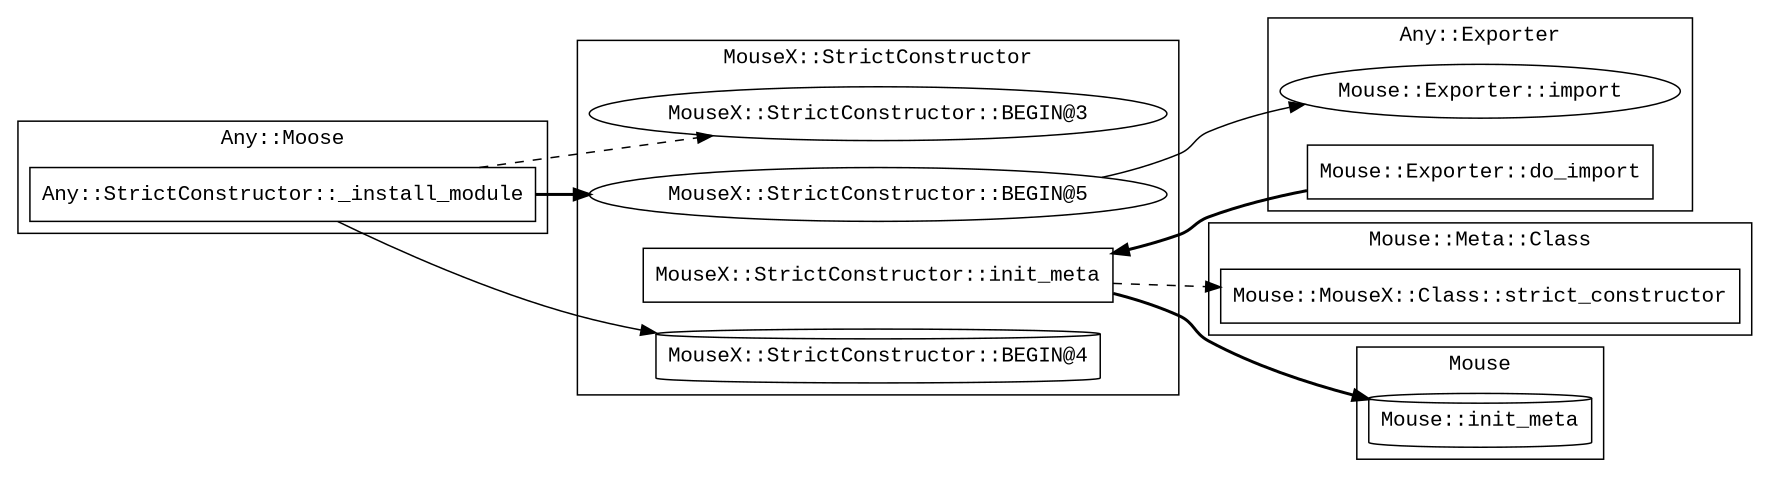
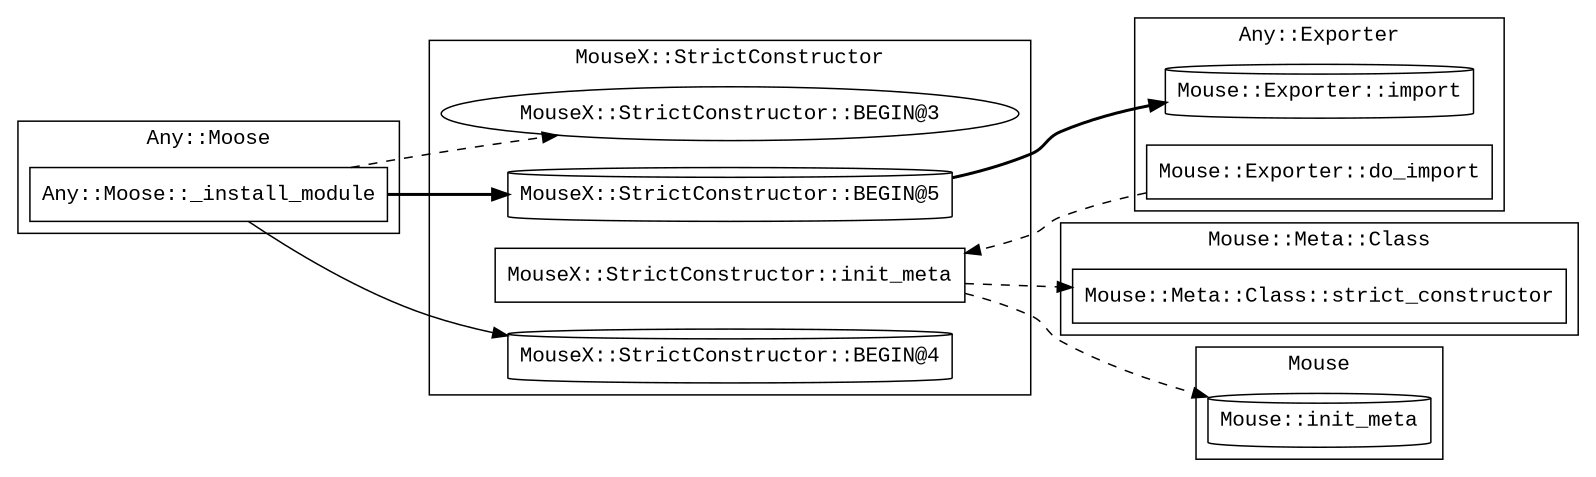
(1480, 91) -> (1319, 91)
(1195, 141) -> (1050, 139)
(283, 194) -> (209, 194)
(878, 194) -> (730, 194)
(1220, 213) -> (1069, 214)
(1480, 296) -> (1319, 296)
(1229, 351) -> (1075, 349)
